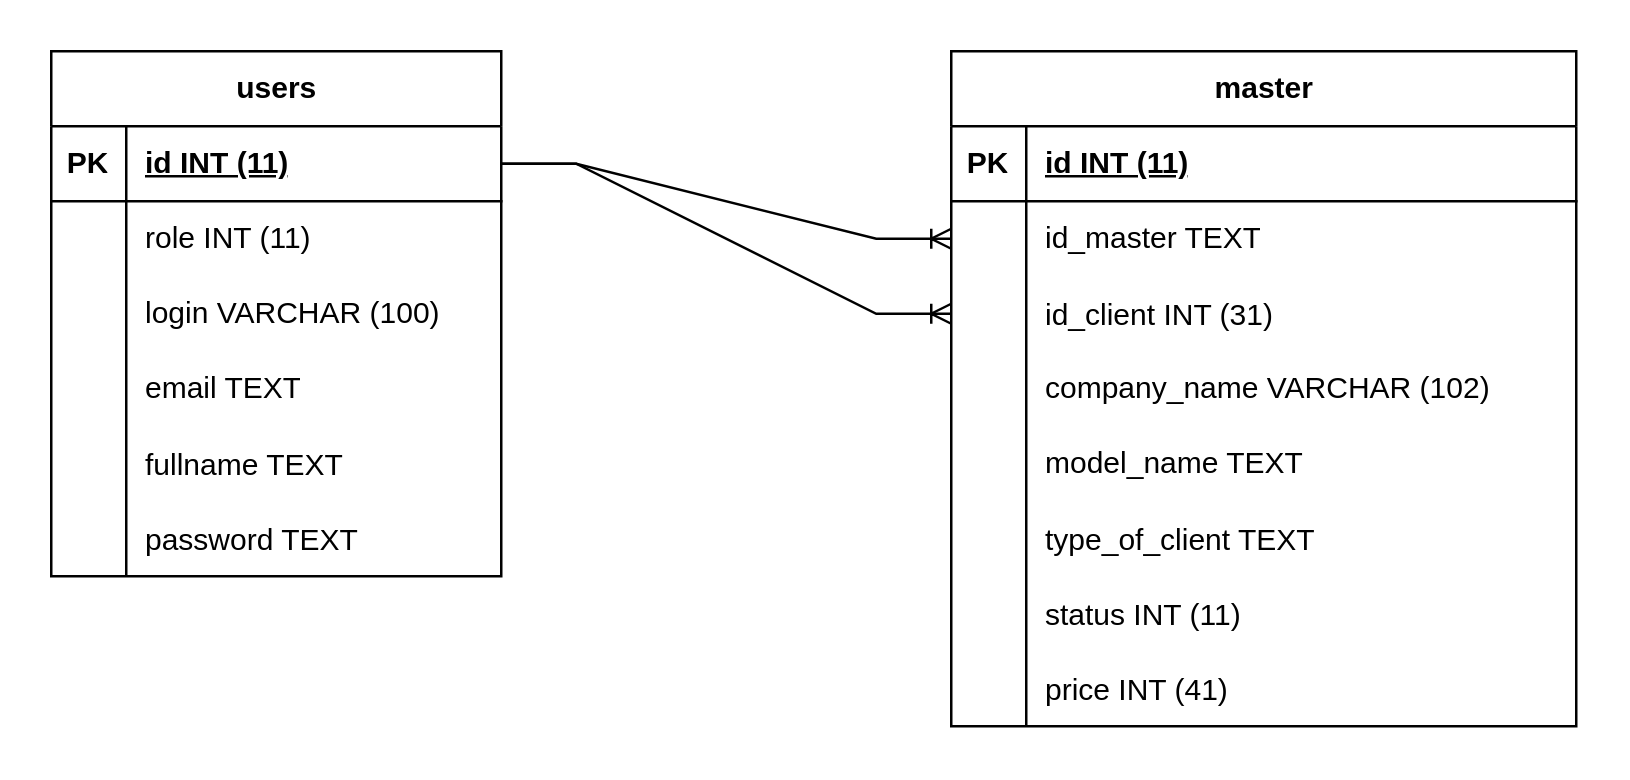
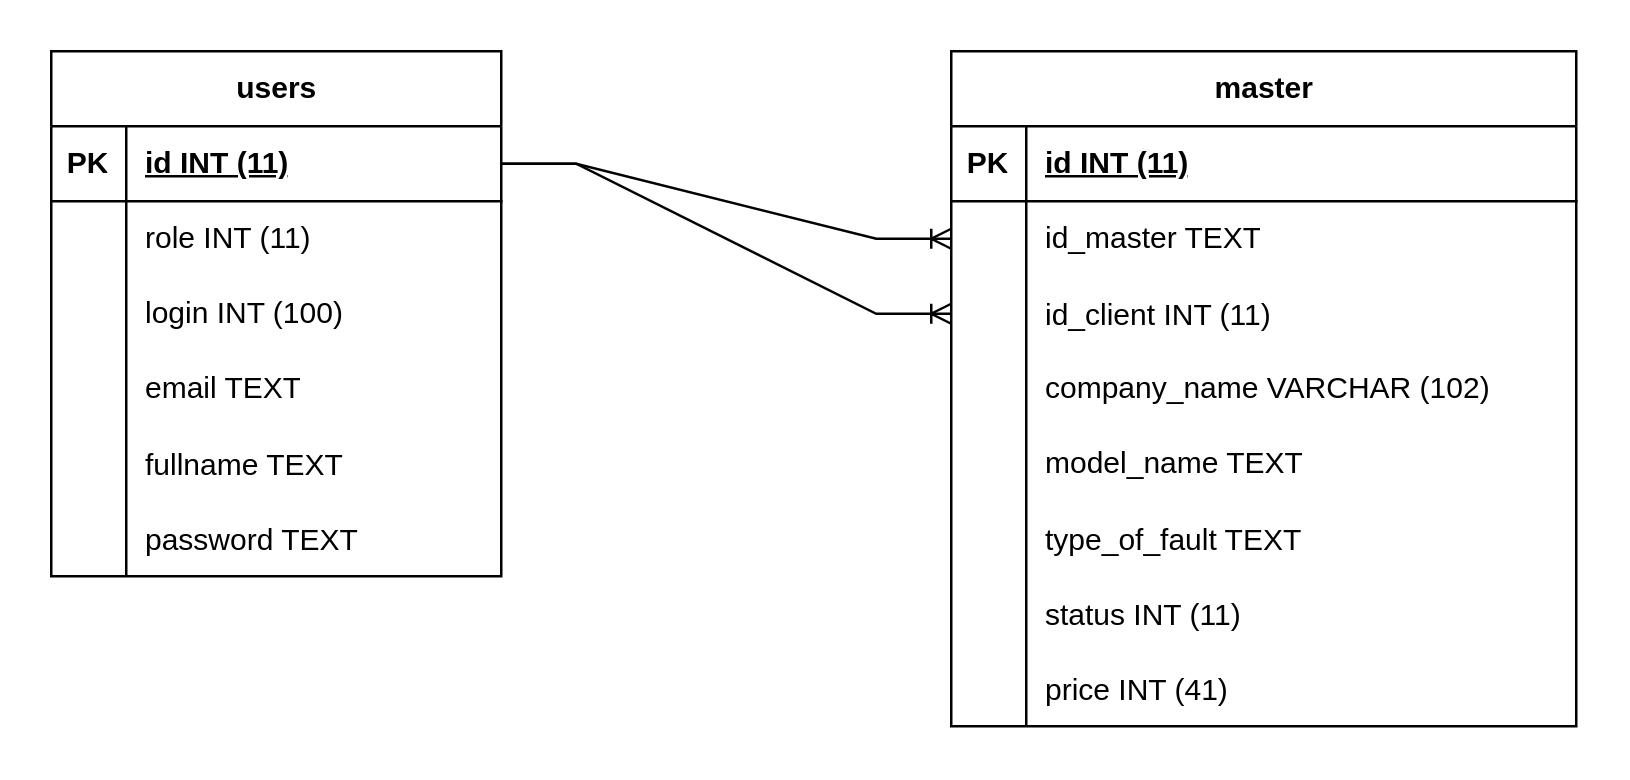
(290, 314) -> (257, 314)
(1177, 315) -> (1177, 315)
(1193, 540) -> (1188, 540)
